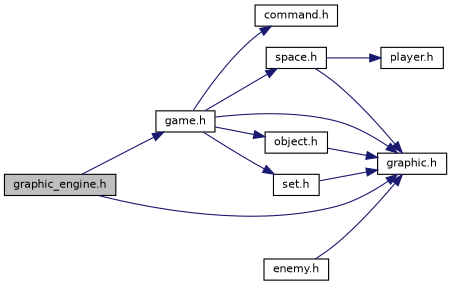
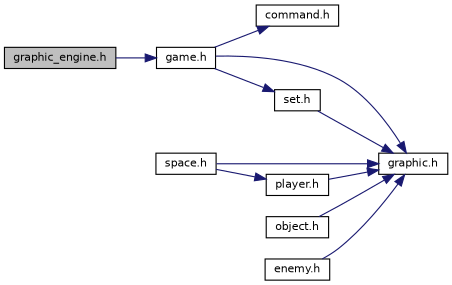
(236, 93) -> none
(235, 131) -> none
(246, 216) -> (348, 176)
